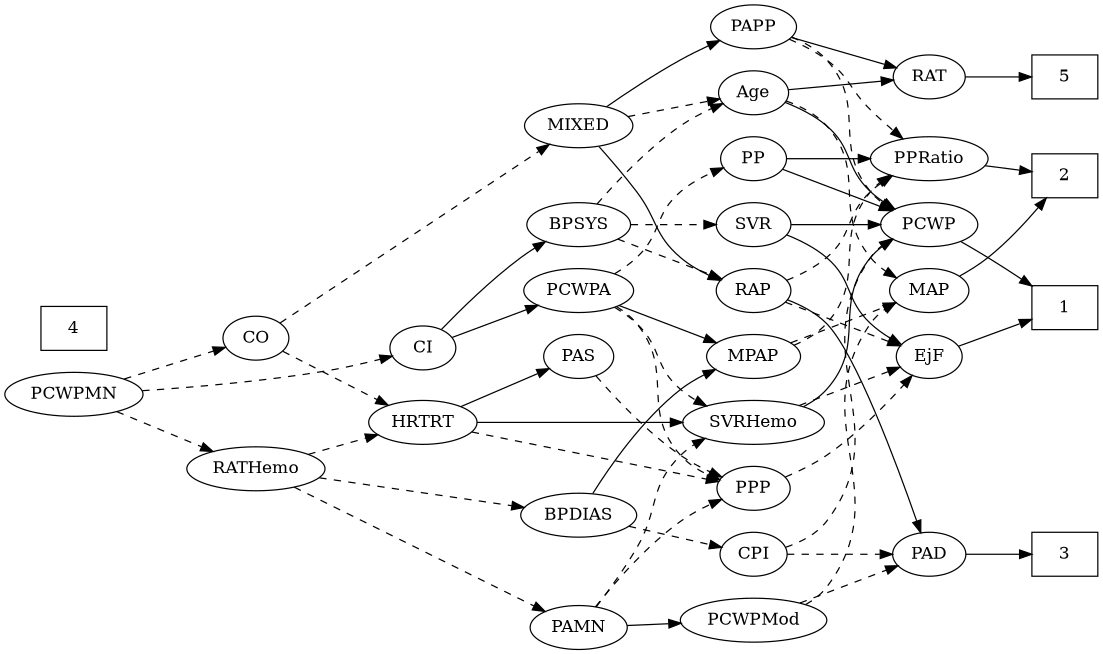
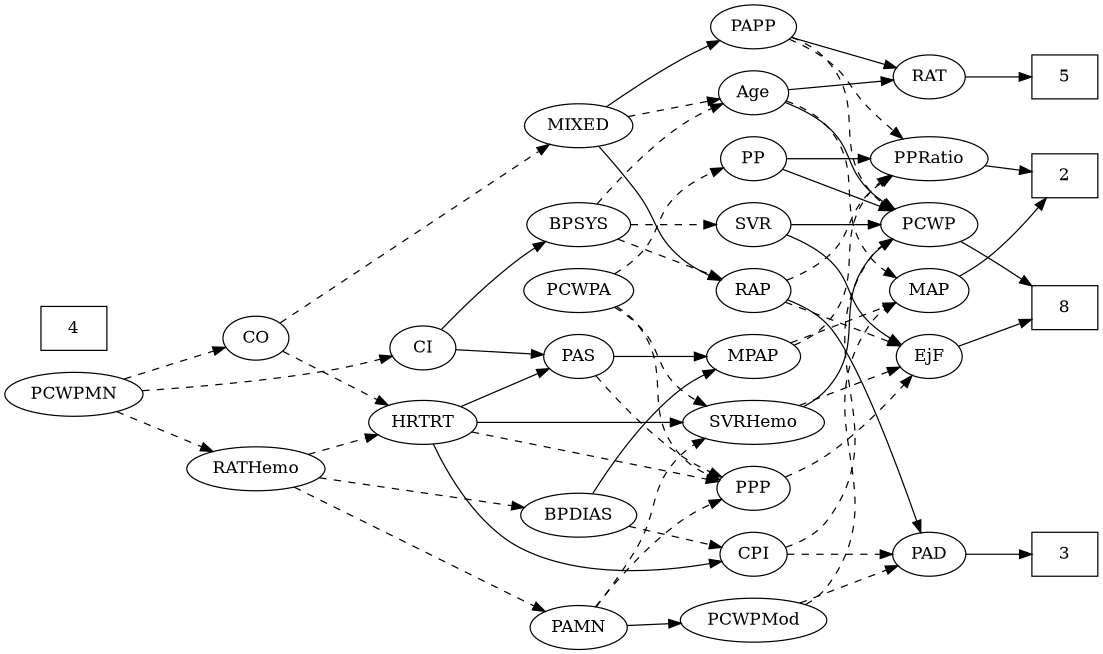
(1065, 308) -> (1065, 308)
(662, 322) -> (644, 356)
(489, 324) -> (494, 352)
none -> (546, 558)
